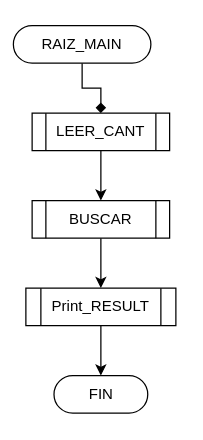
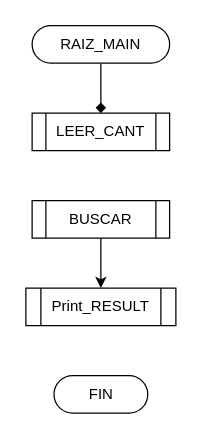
(82, 44) -> (101, 44)
(101, 172) -> none
(101, 347) -> none
